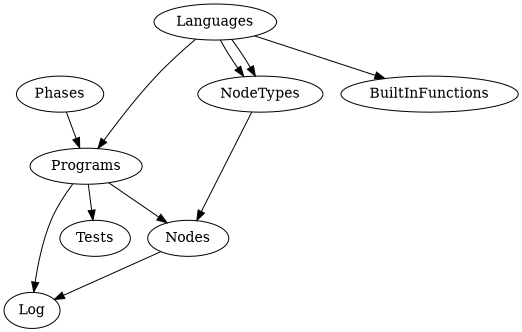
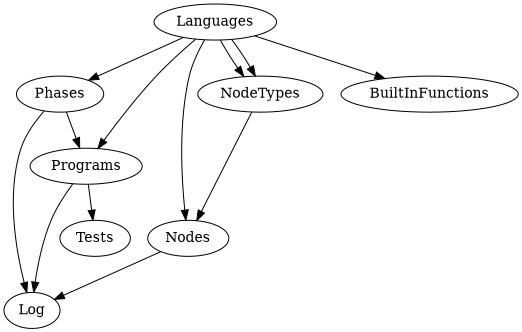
none -> (140, 57)
none -> (14, 194)
(134, 200) -> (183, 123)
